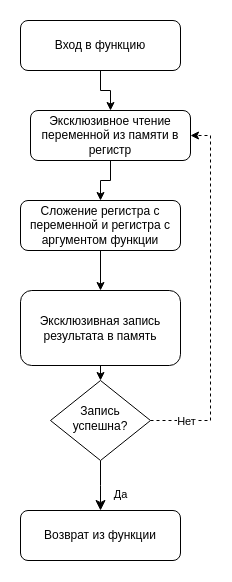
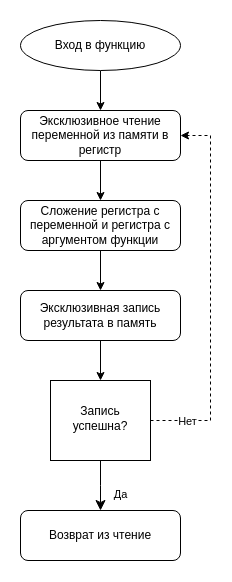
(101, 46) -> (101, 46)
(111, 136) -> (101, 136)
(101, 328) -> (101, 316)
(101, 421) -> (101, 421)
(101, 536) -> (101, 536)
